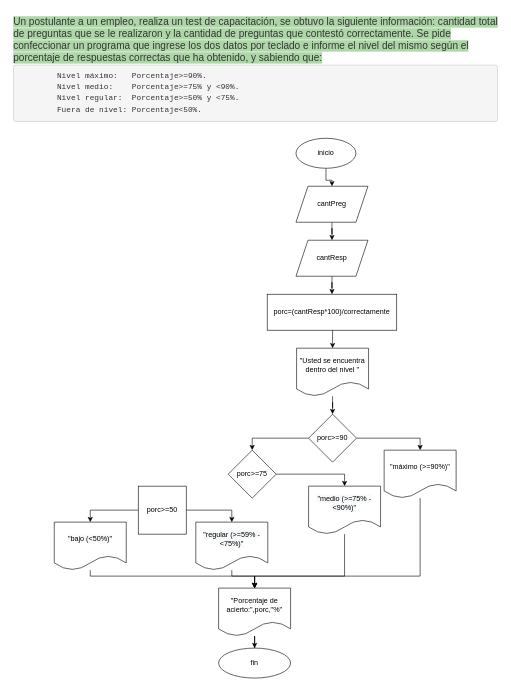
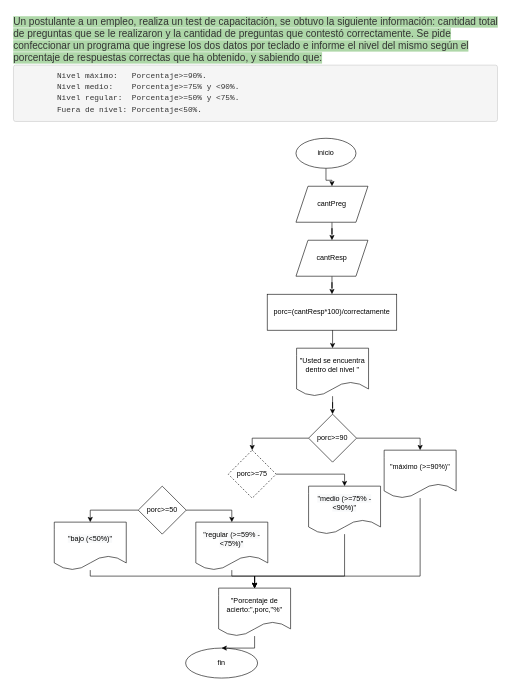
(252, 474) -> (252, 474)
(162, 510) -> (162, 510)
(255, 663) -> (222, 663)
